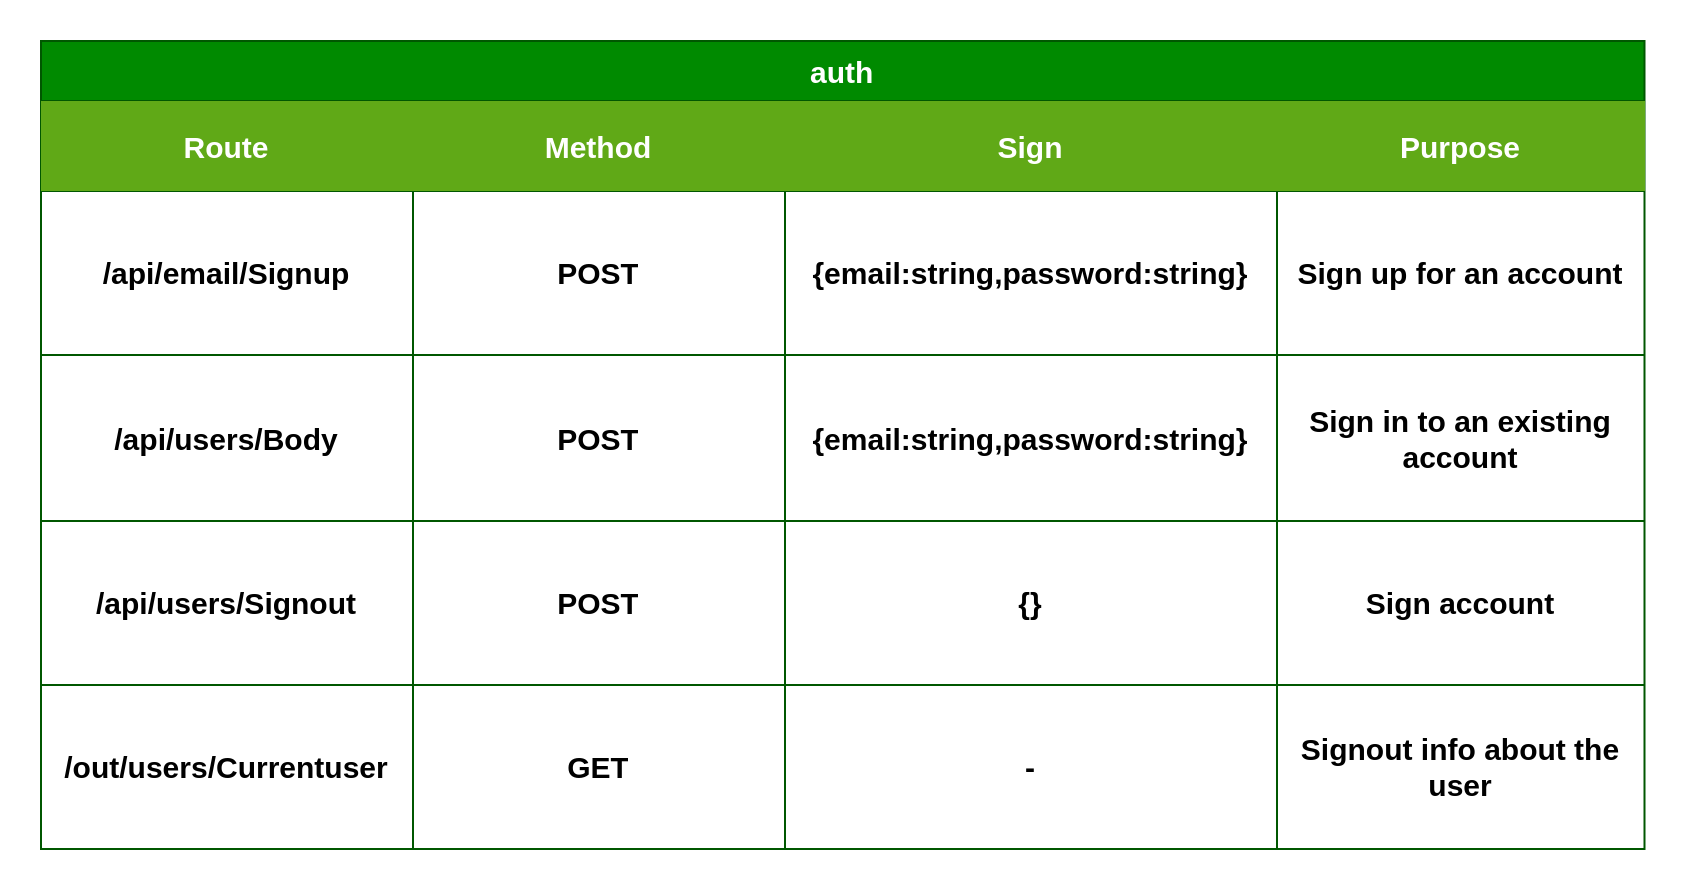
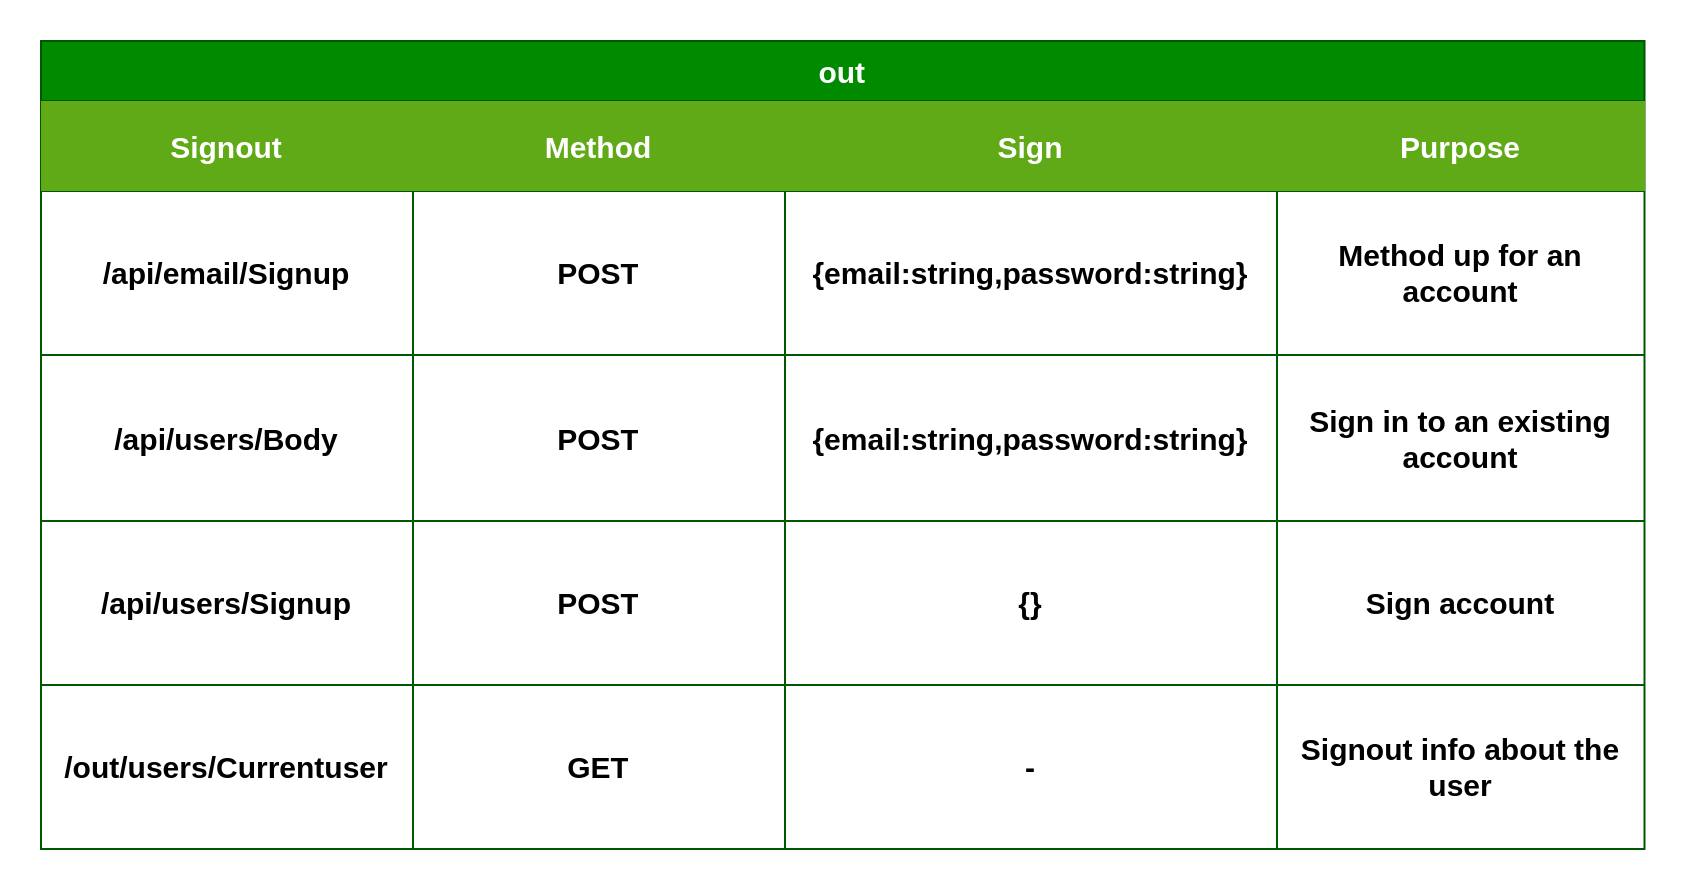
(842, 73) -> (842, 73)
(227, 147) -> (227, 147)
(1461, 273) -> (1461, 273)
(227, 603) -> (227, 603)
